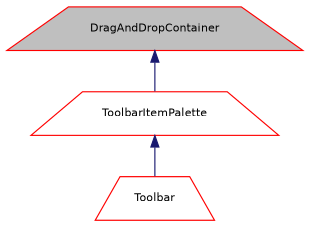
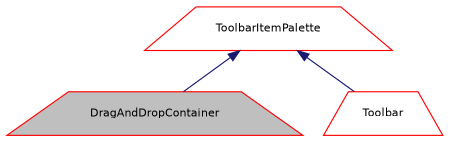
(155, 77) -> (207, 75)
